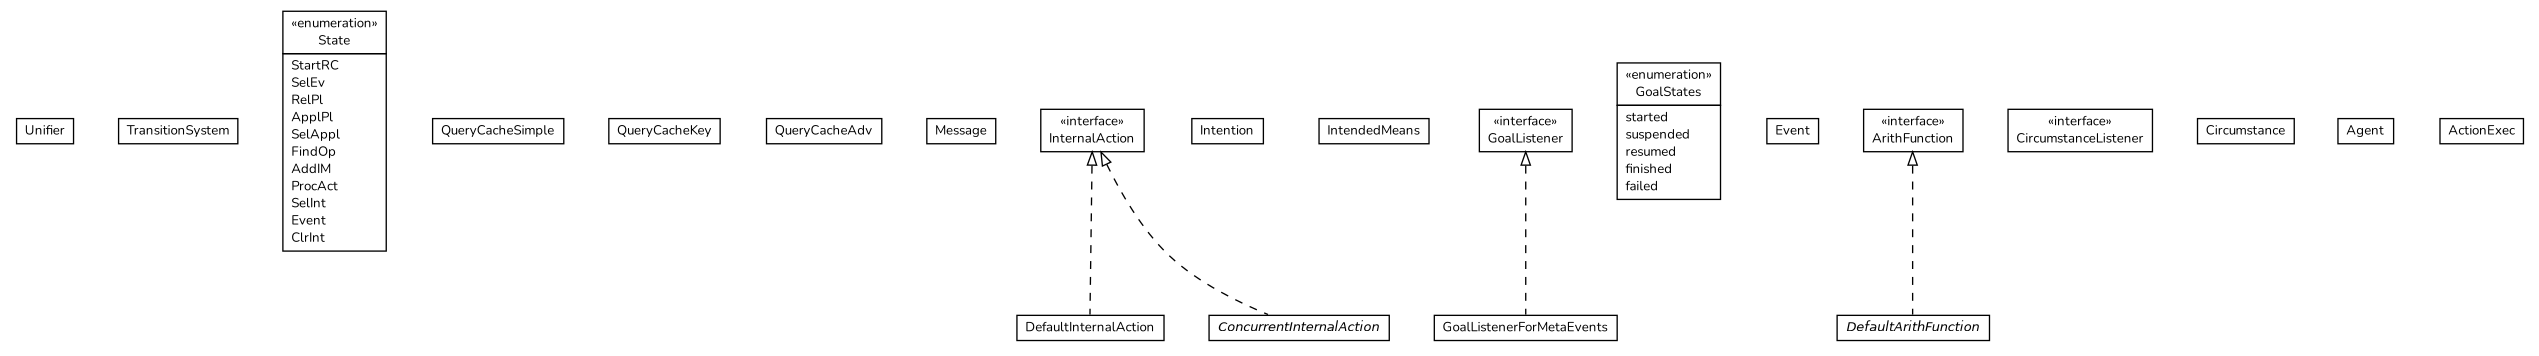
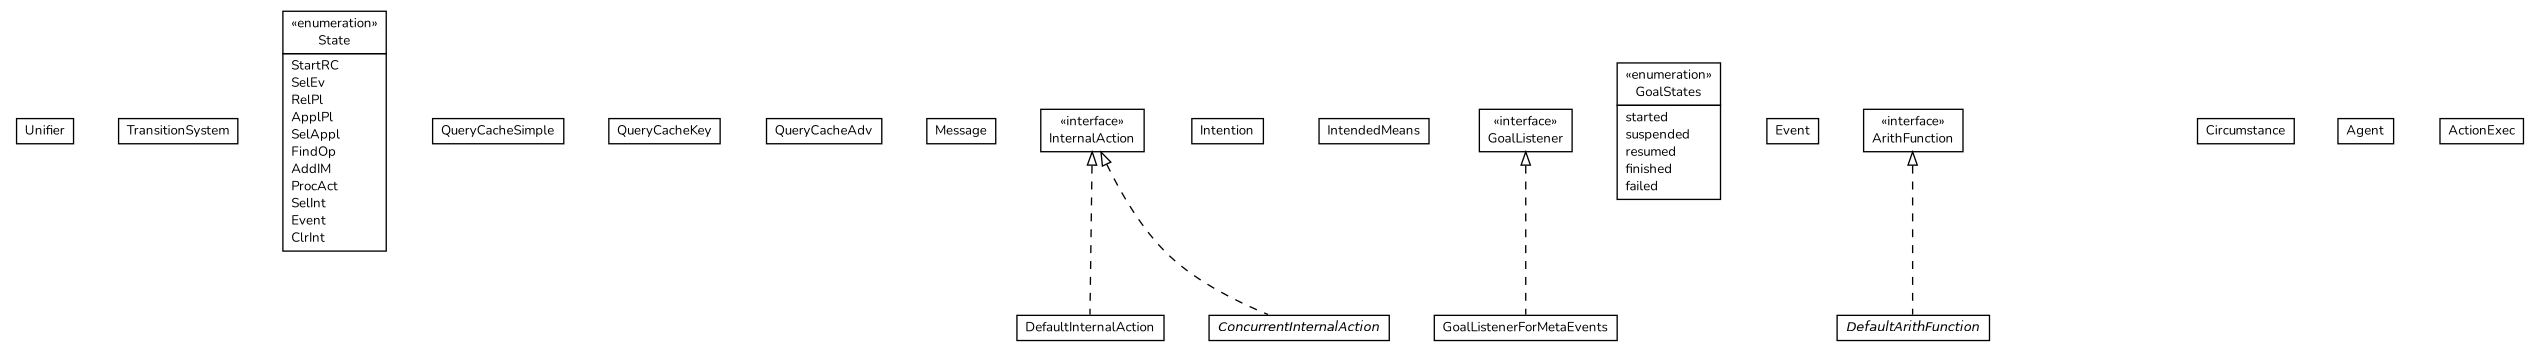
(2080, 131) -> none
